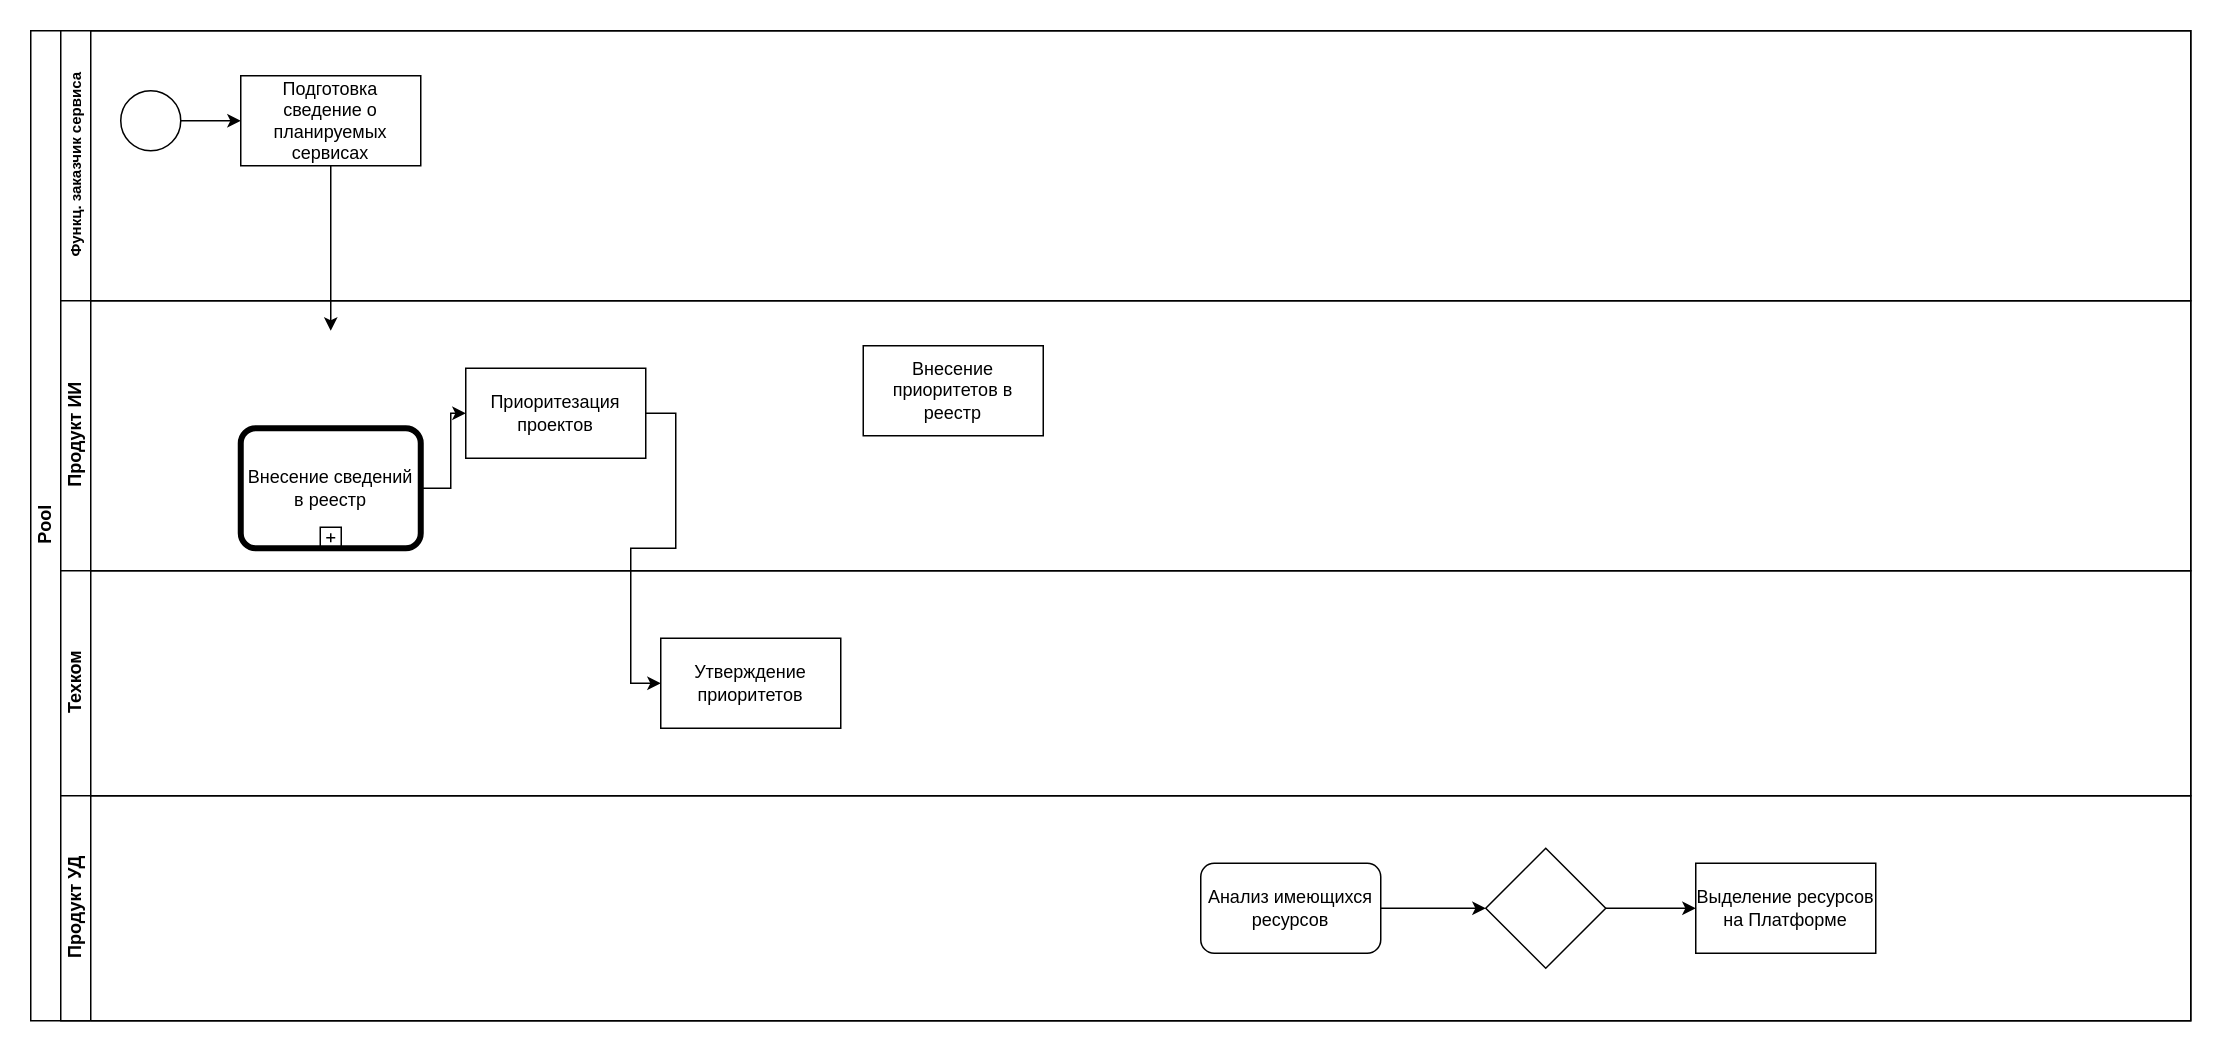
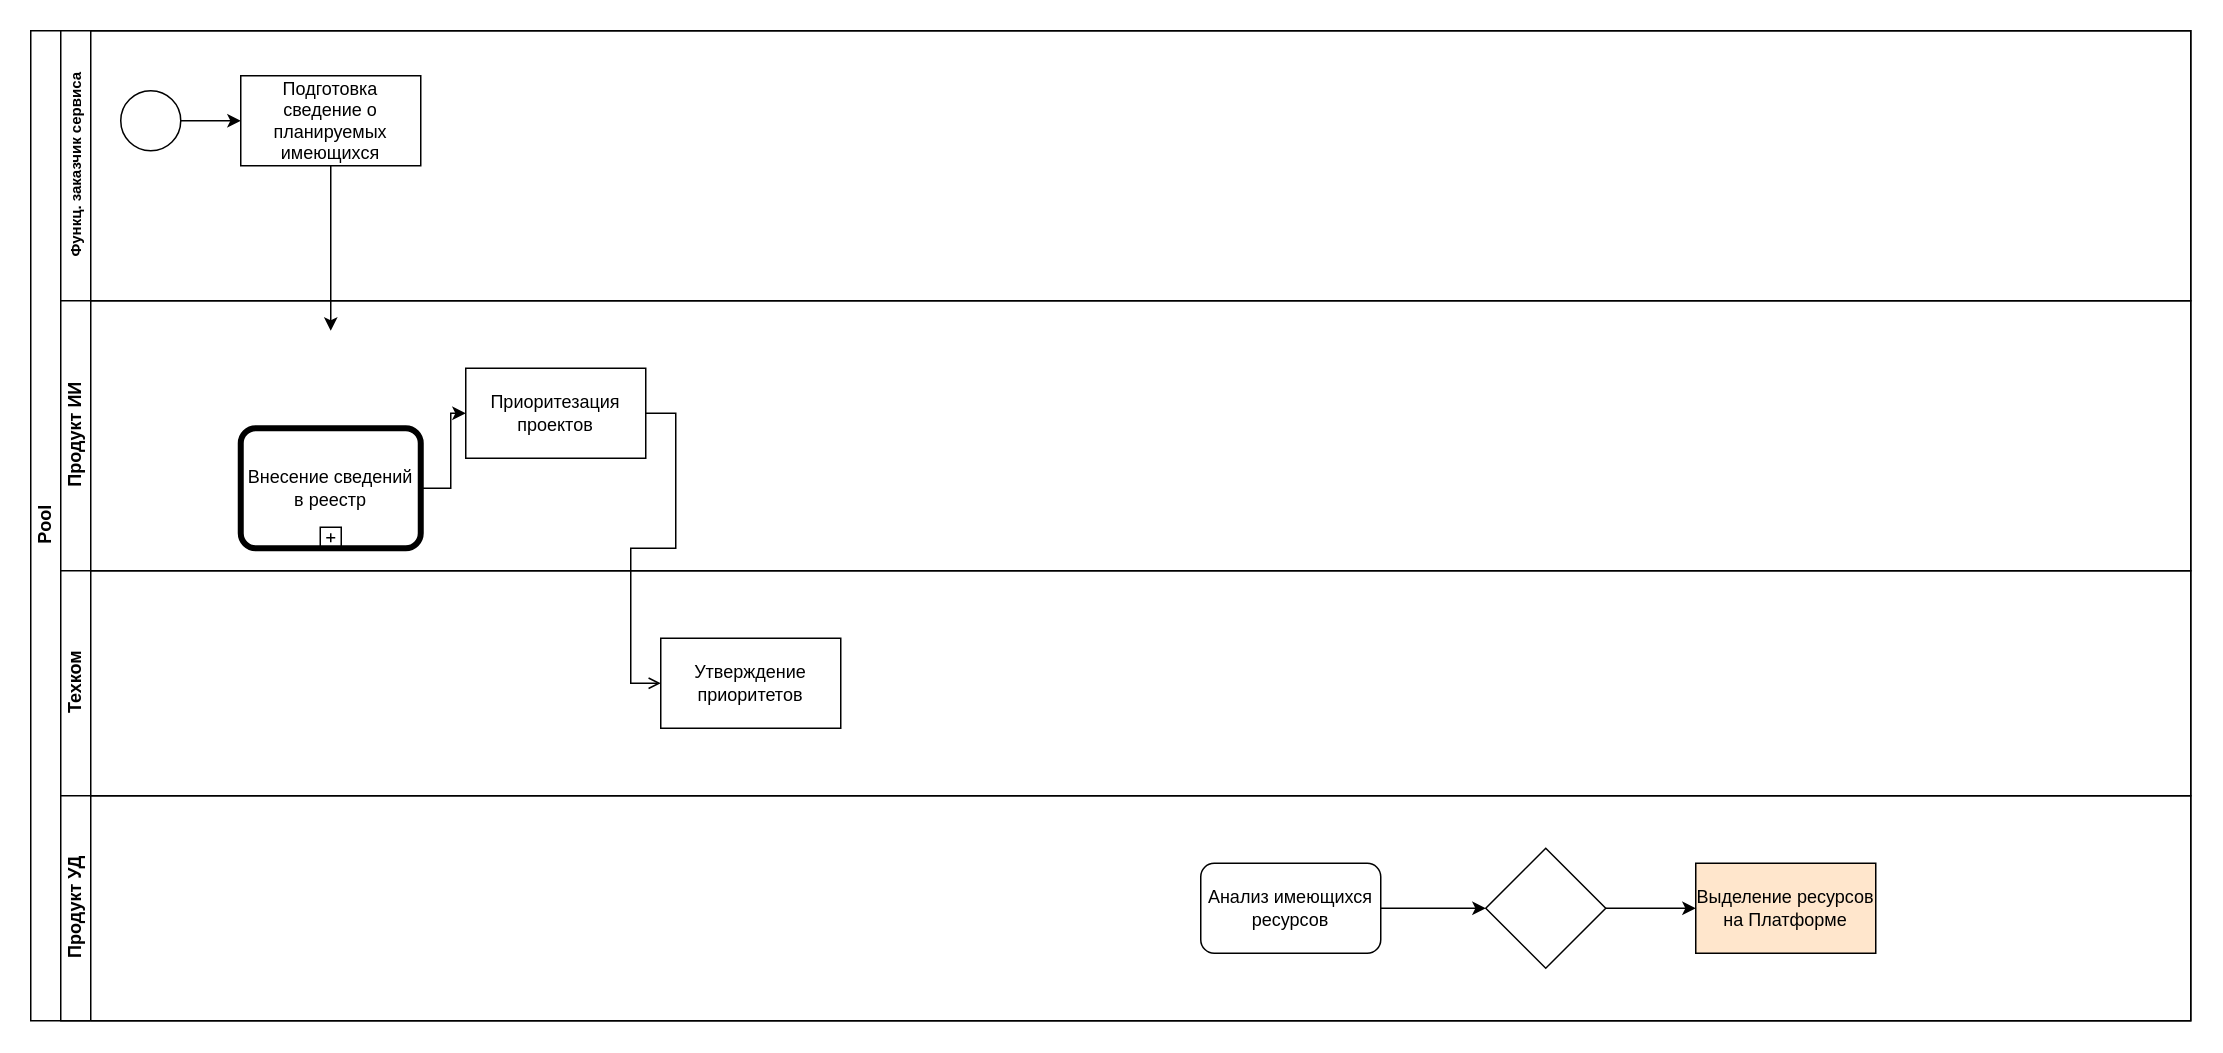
(331, 121) -> (331, 121)
(953, 391) -> none
(649, 683) -> (651, 683)
(1786, 908) -> (1786, 908)
